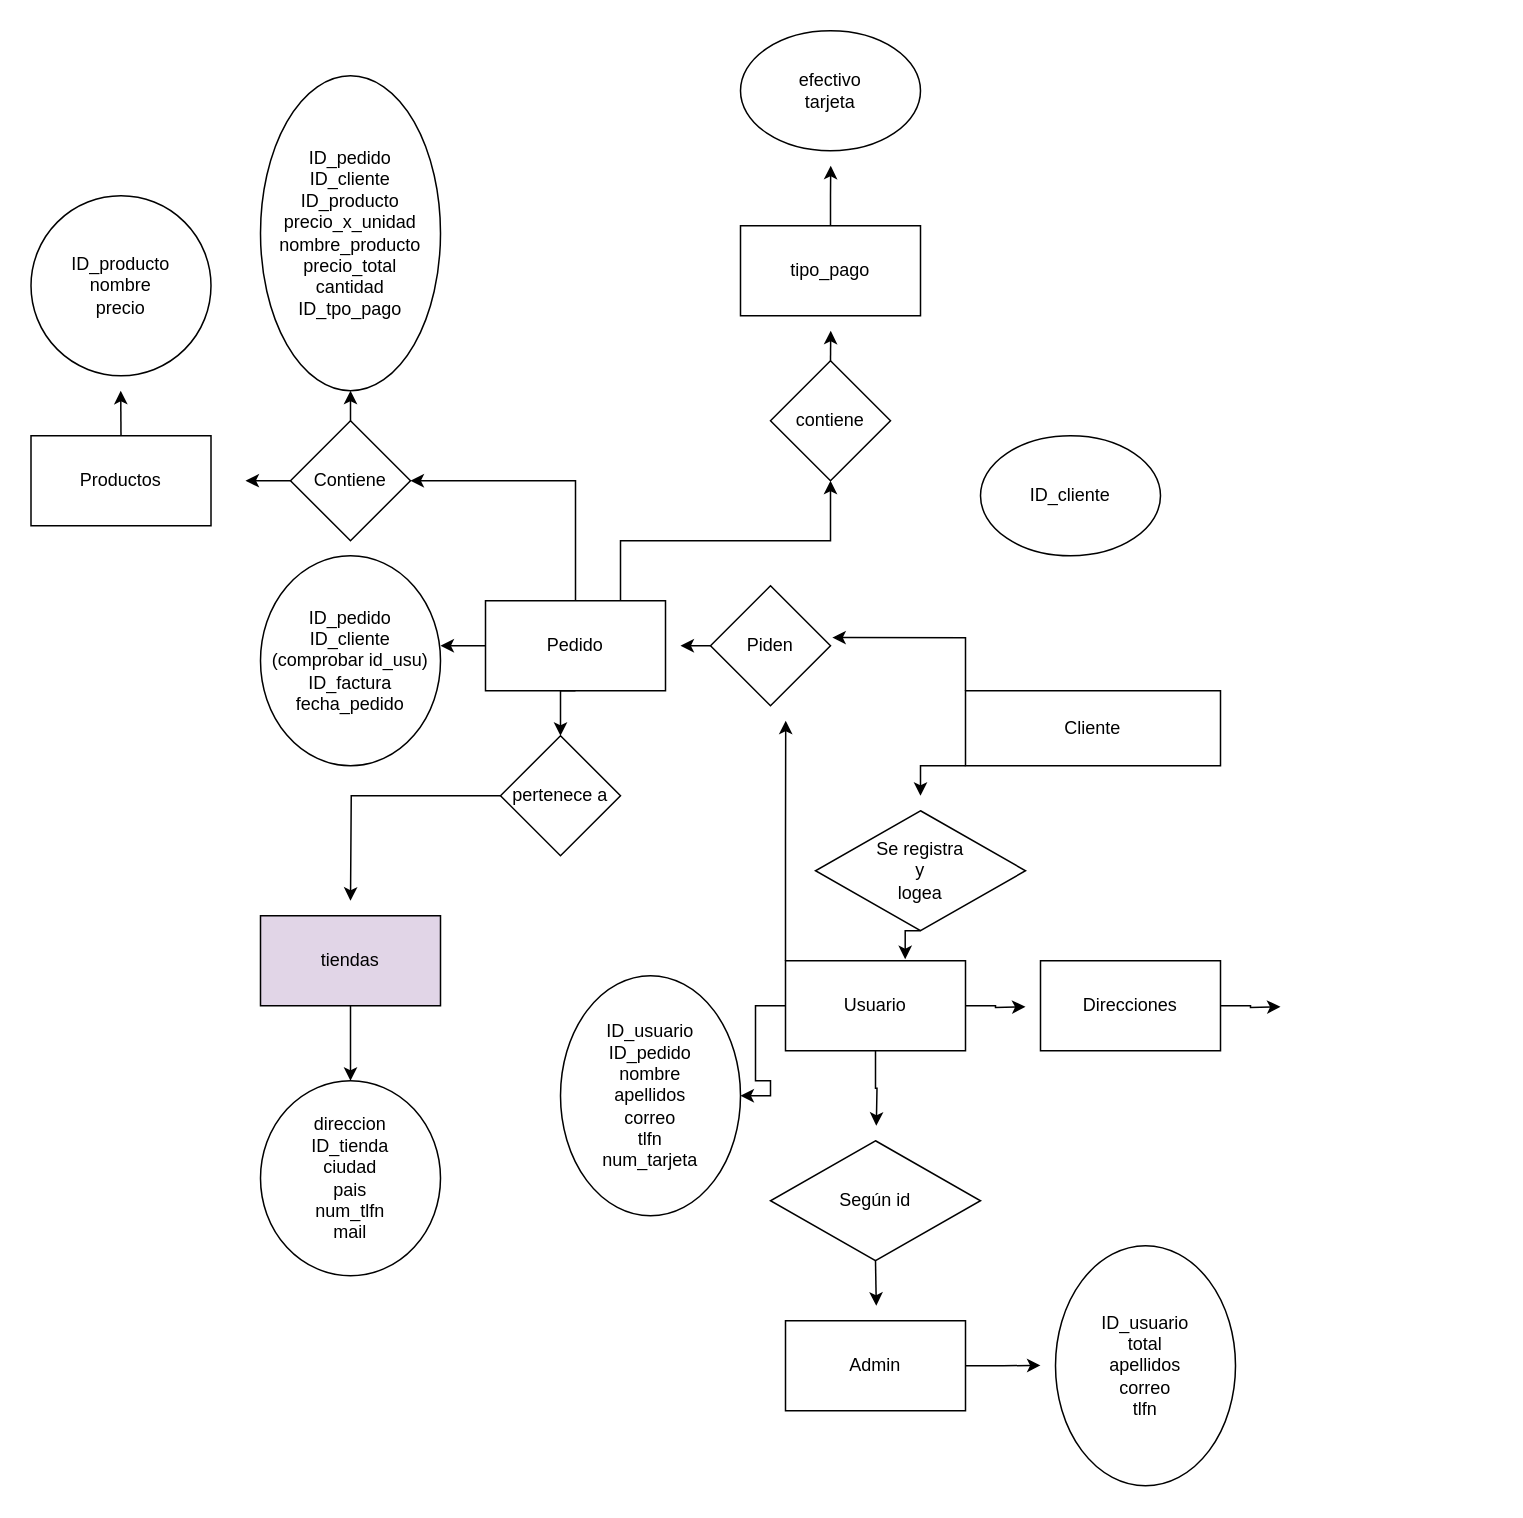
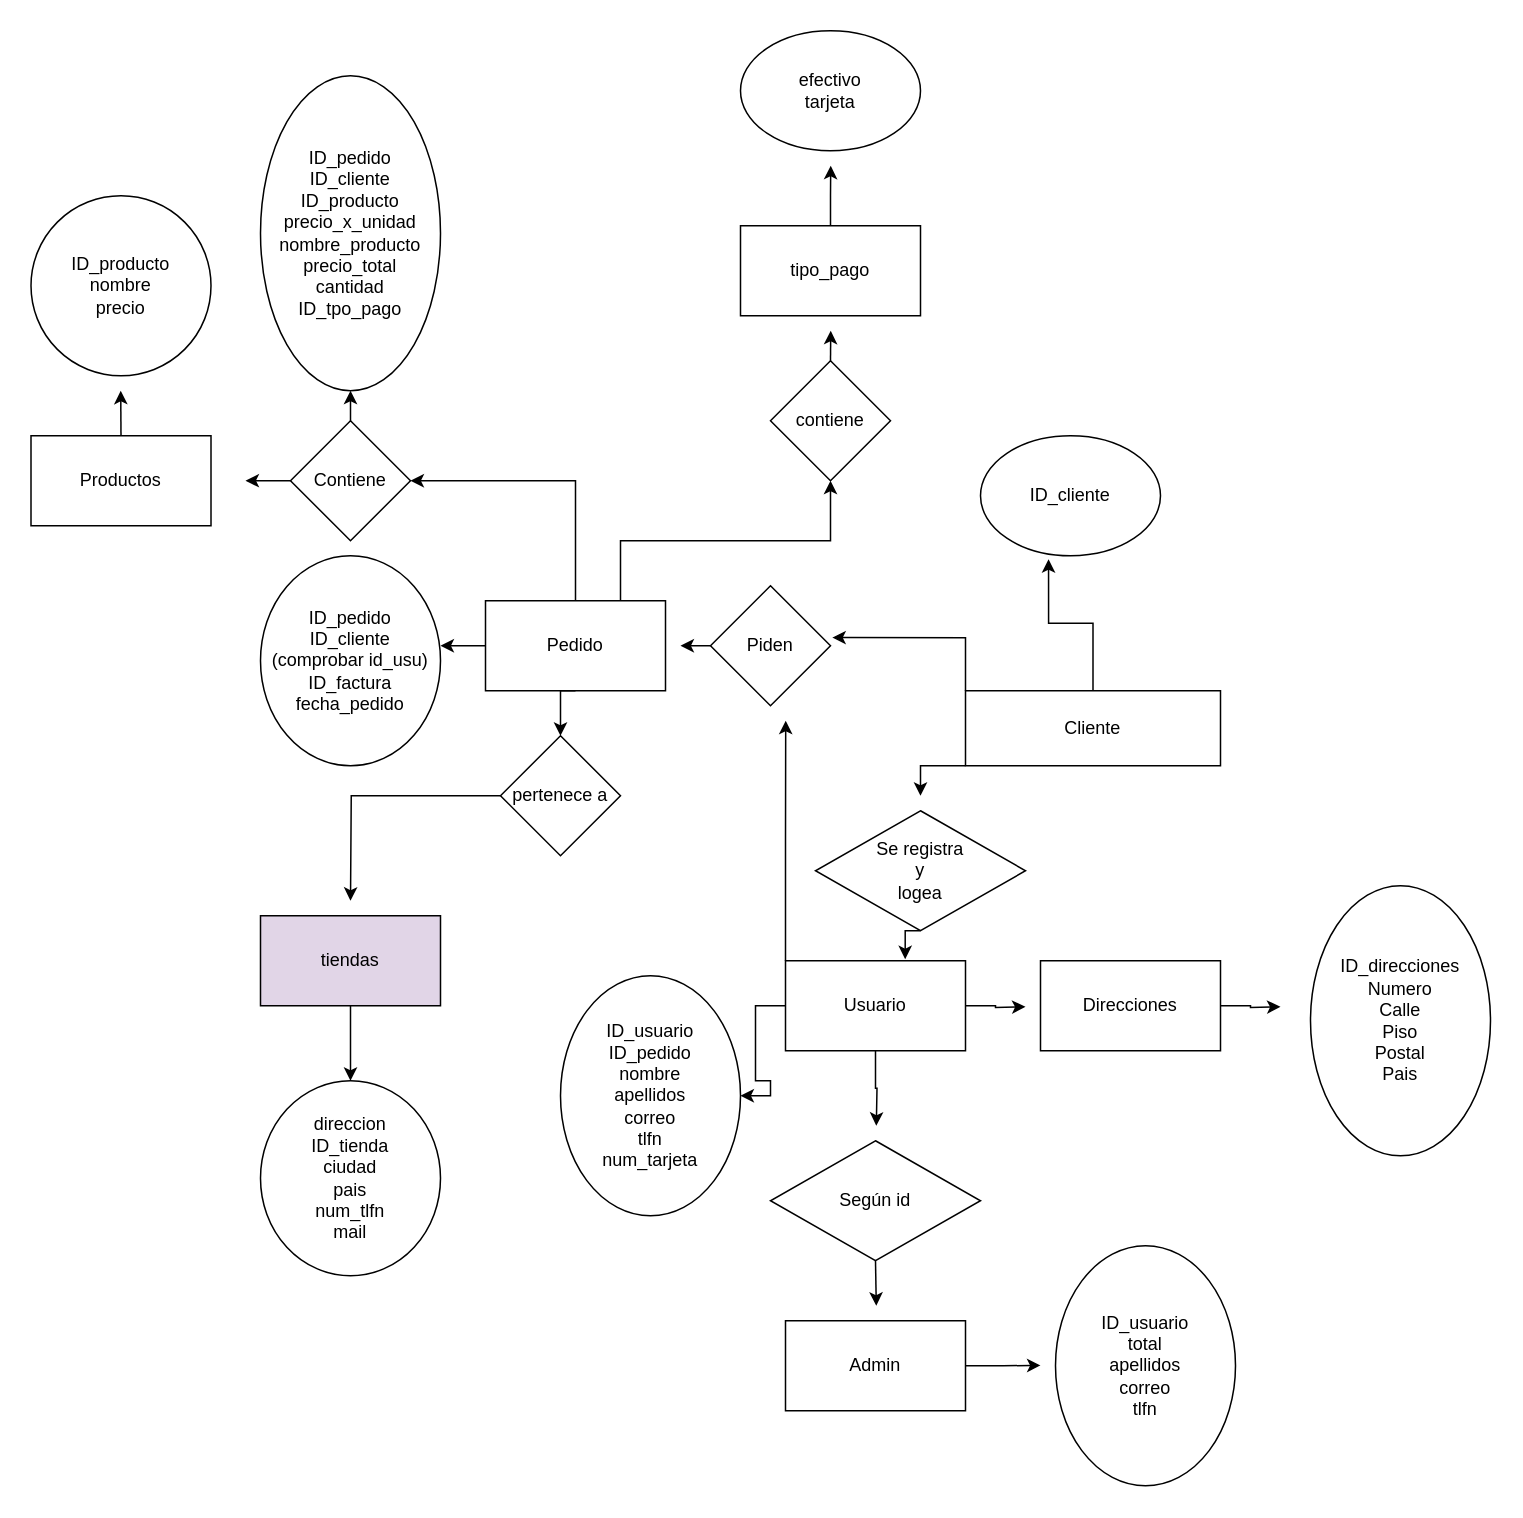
none -> (1078, 623)
none -> (1400, 1021)
